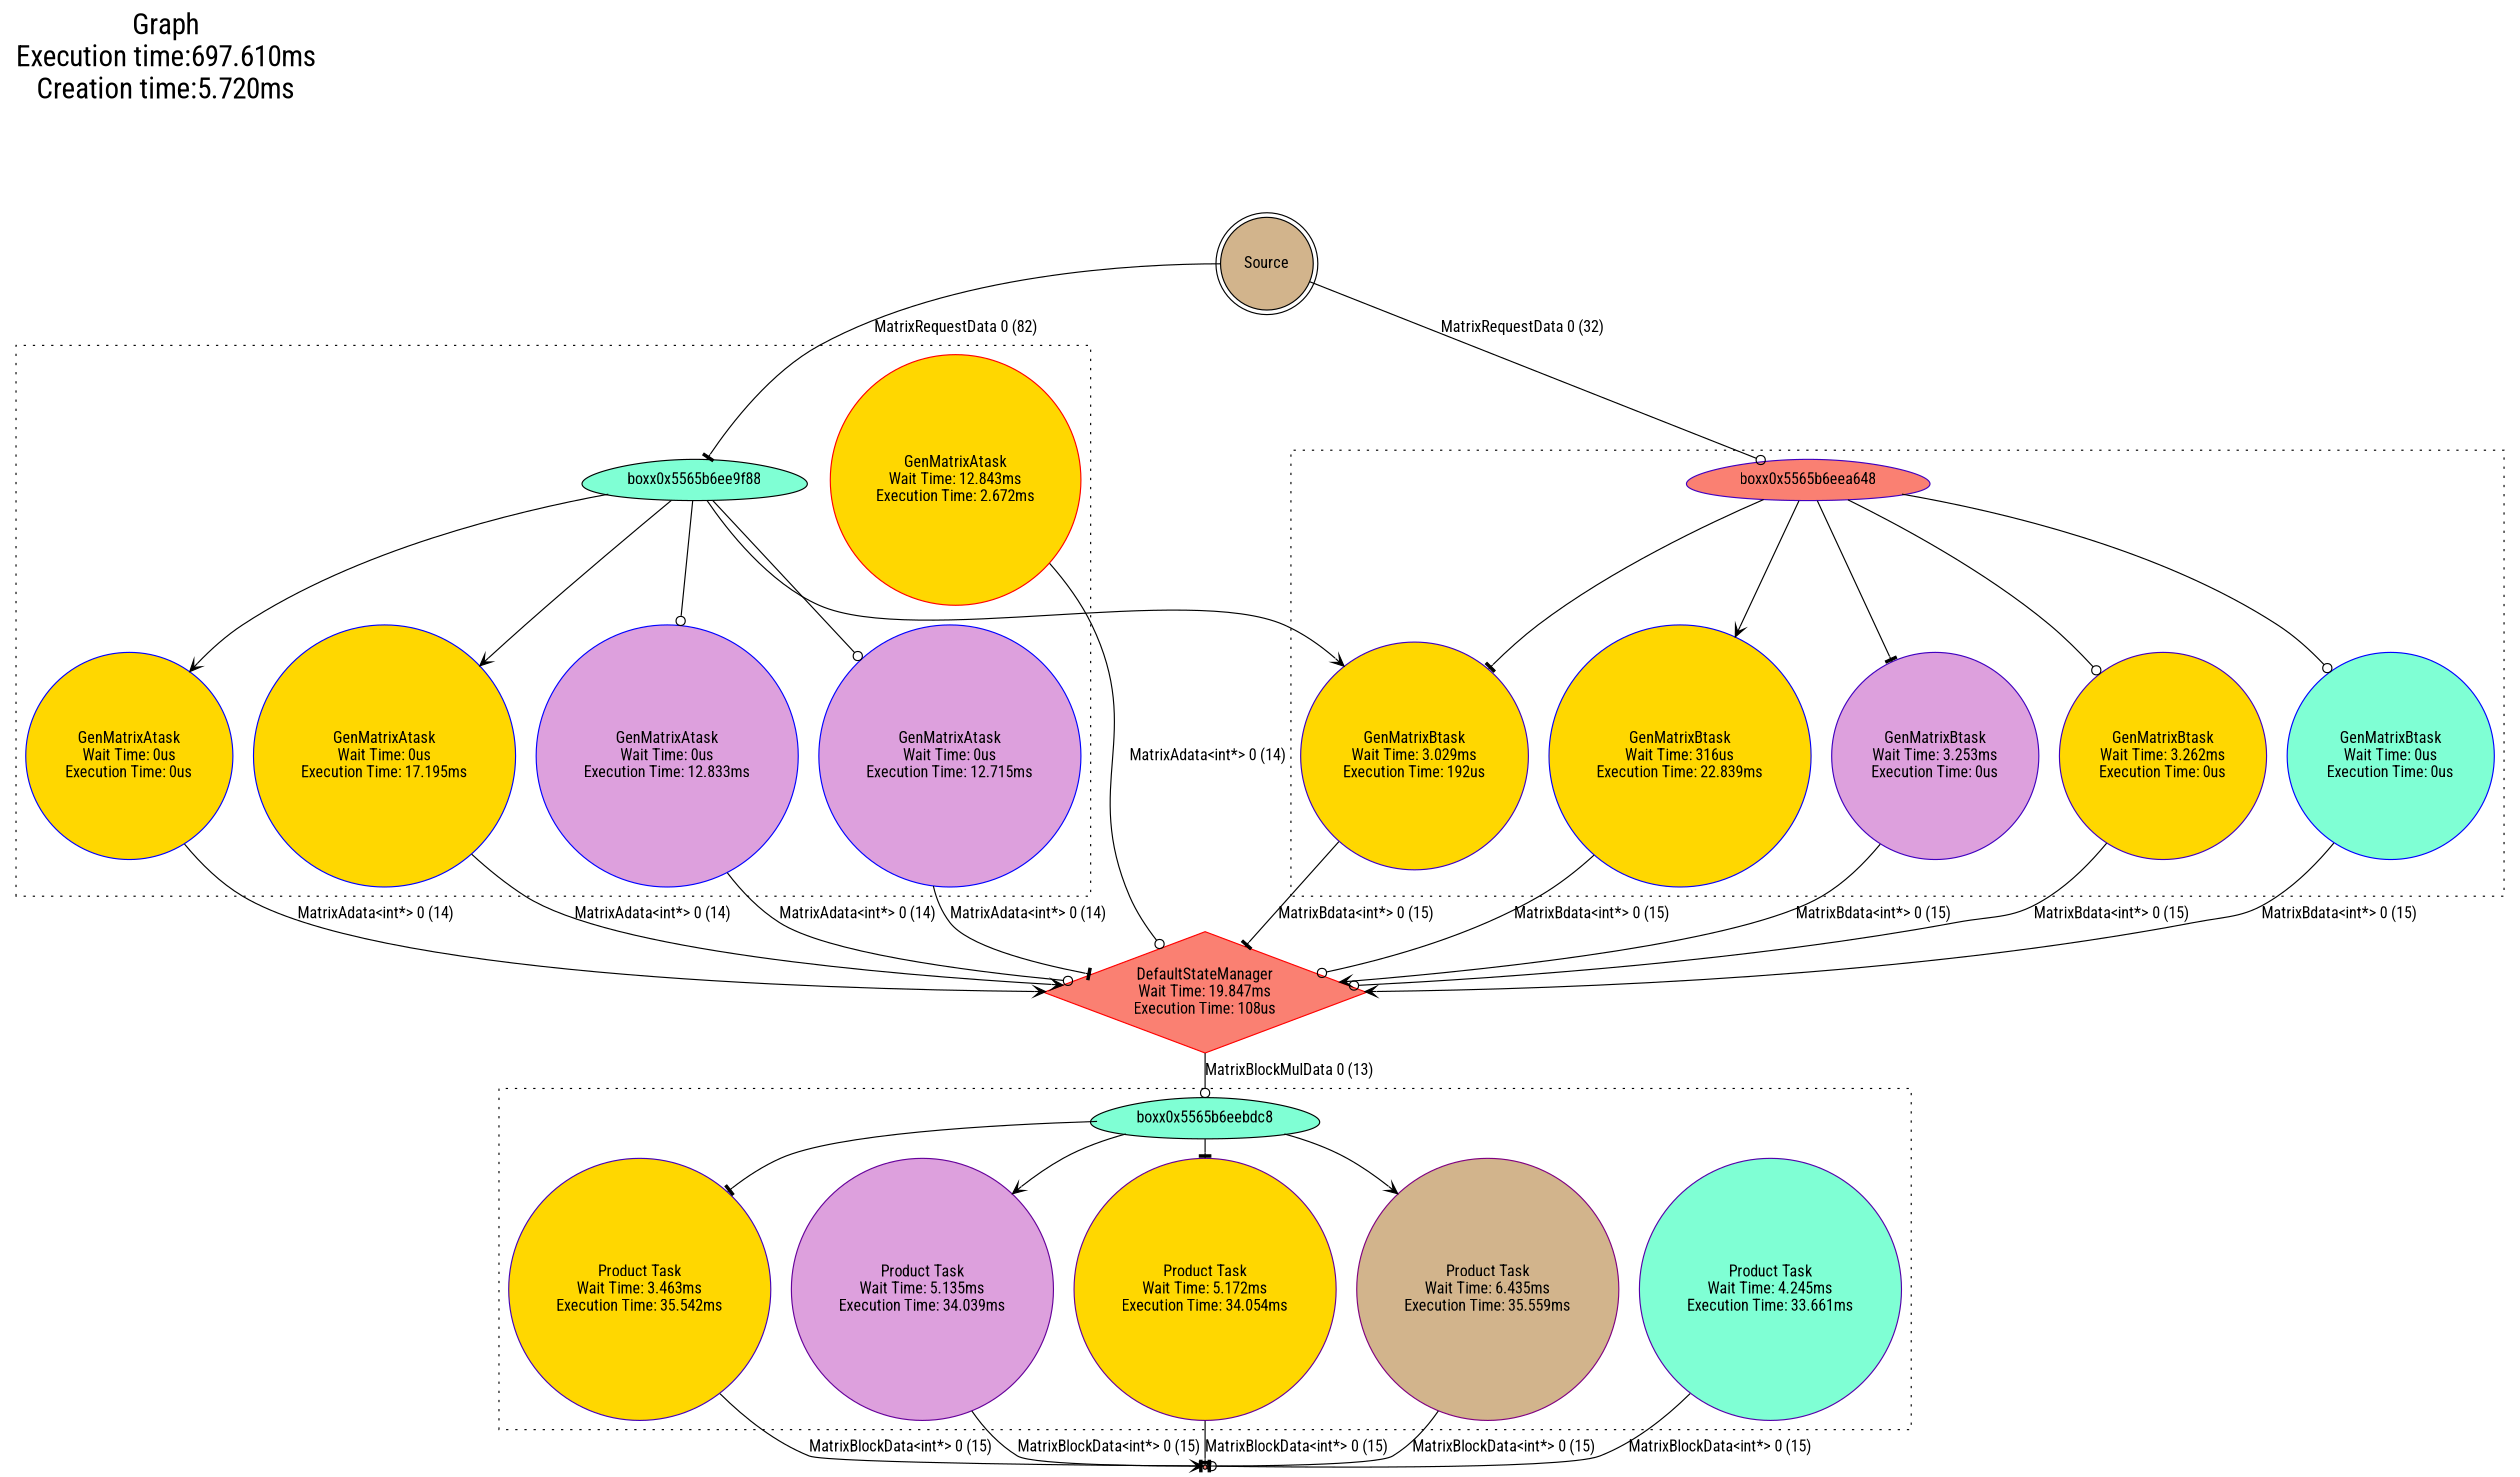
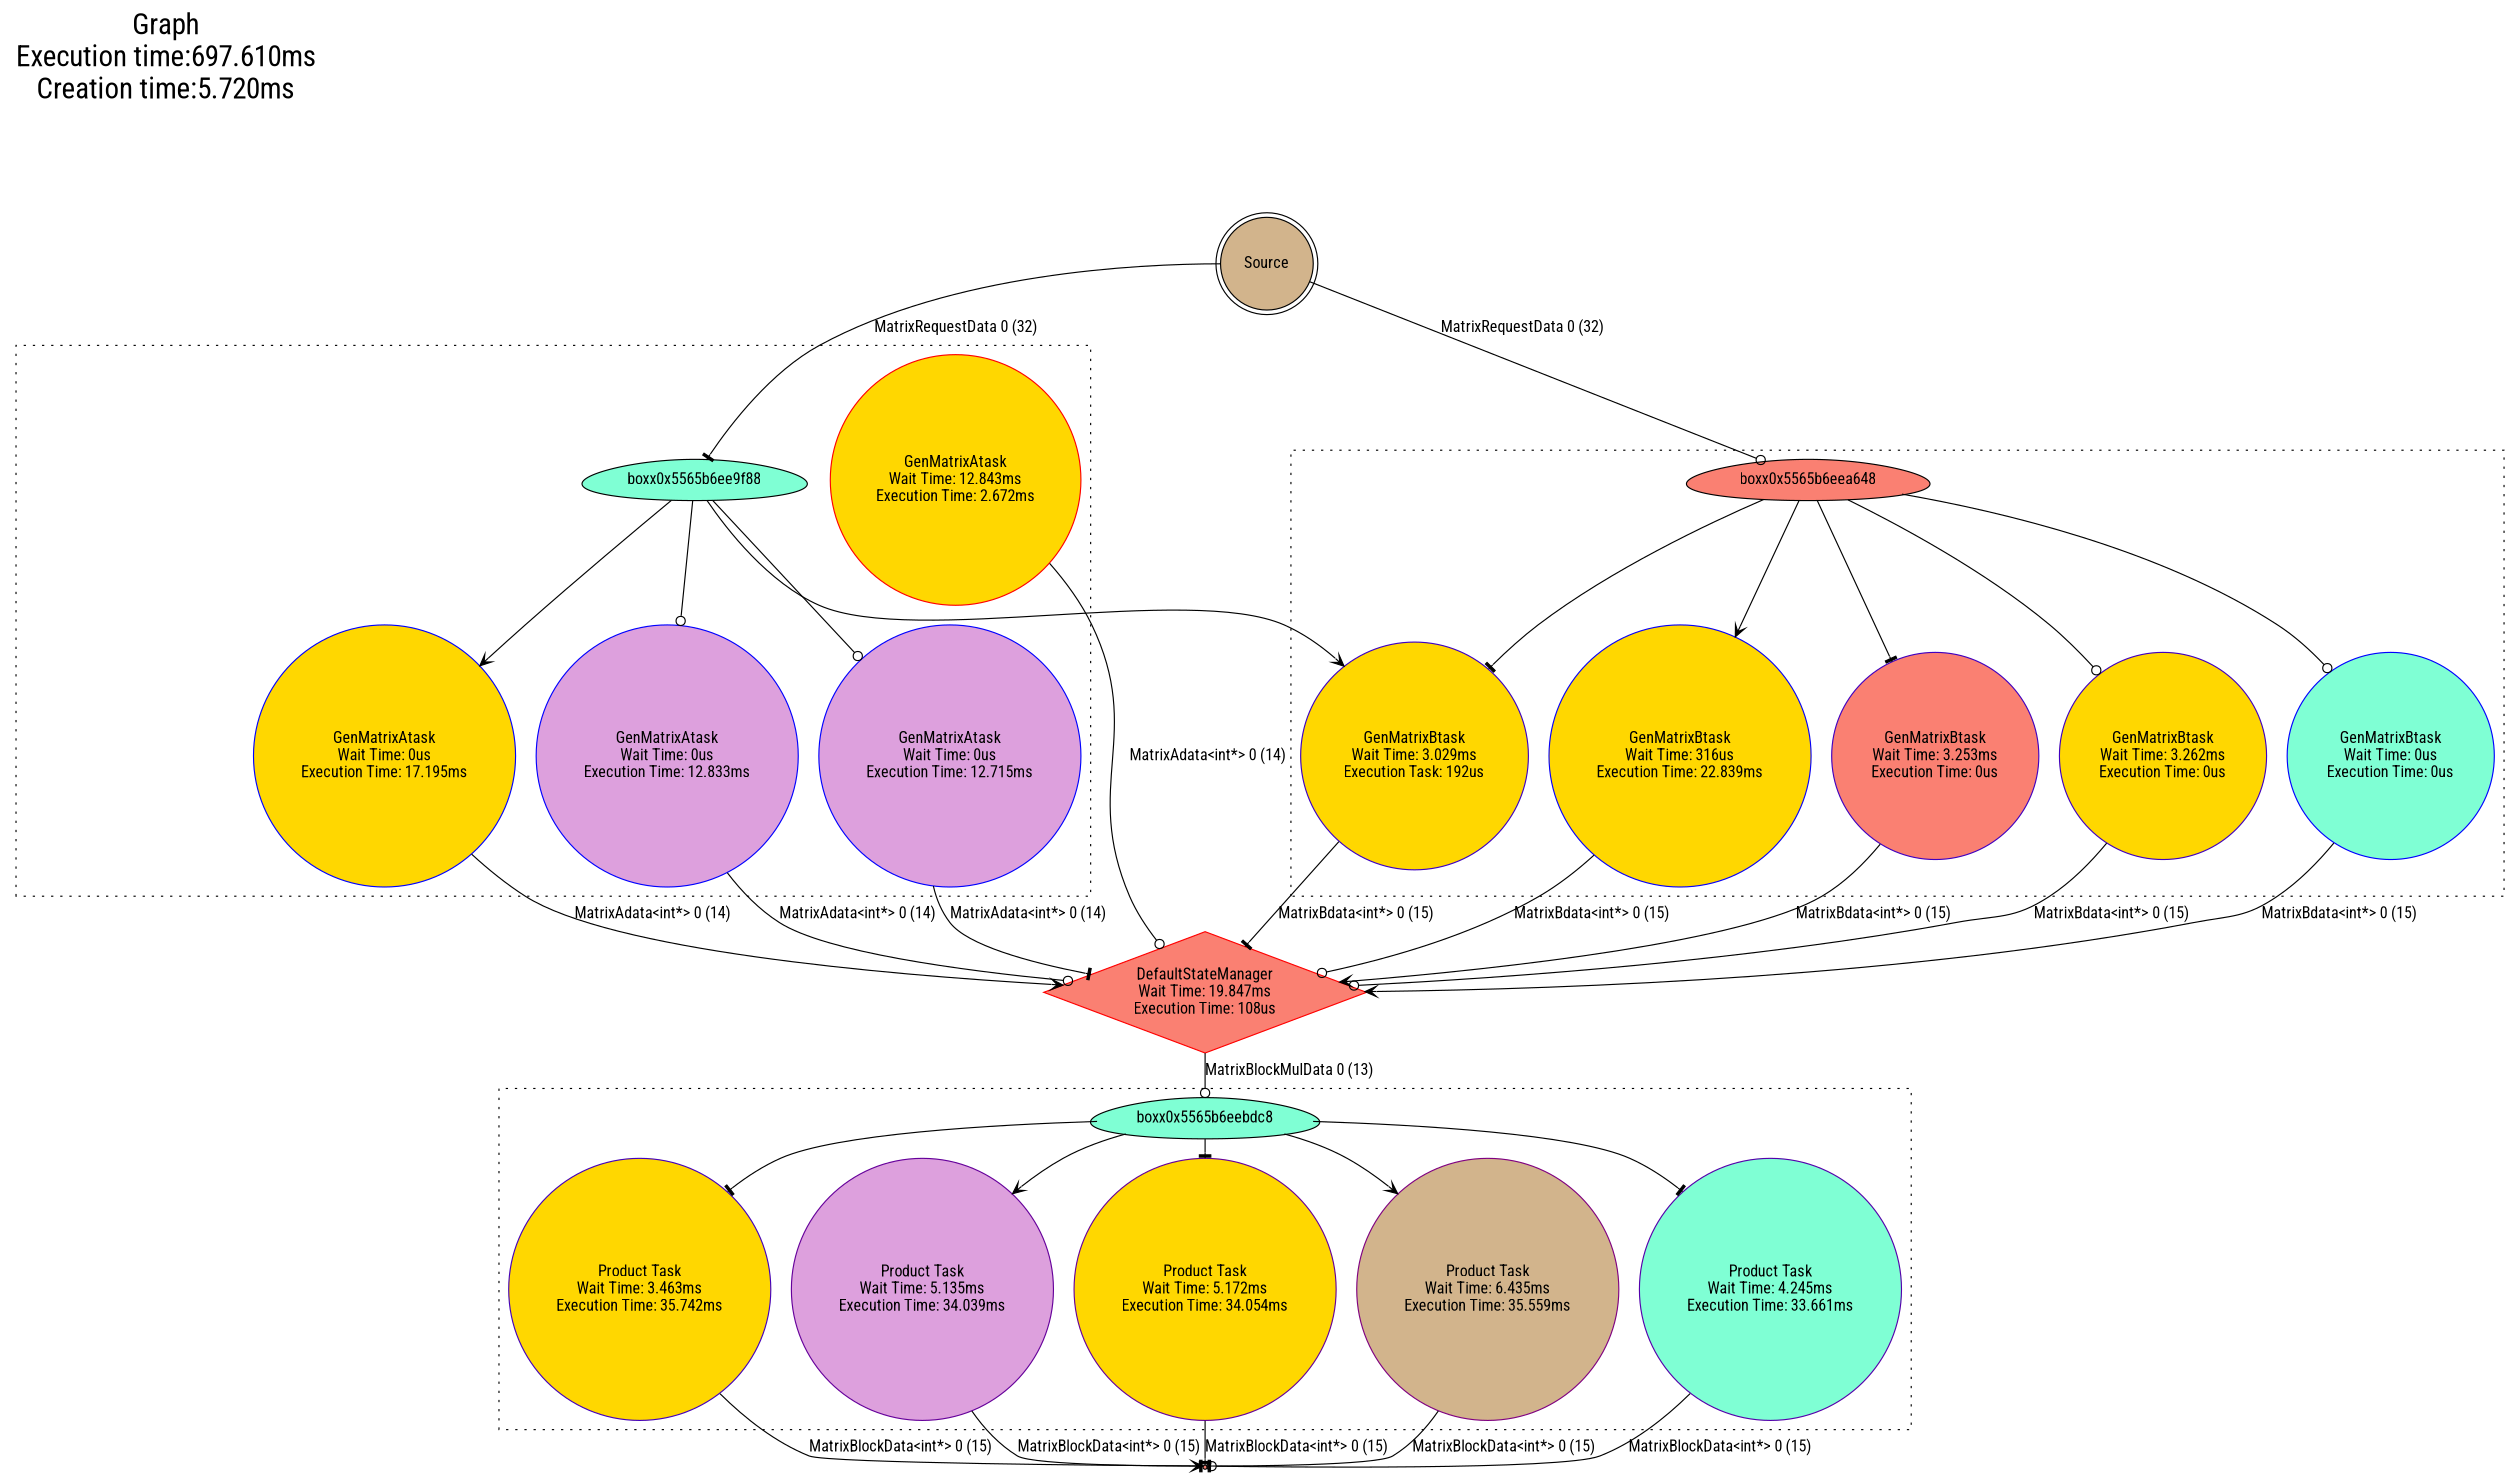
(956, 328) -> (956, 328)
(1808, 480) -> (1808, 480)
(129, 756) -> none
(1415, 756) -> (1415, 756)
(1935, 756) -> (1935, 756)
none -> (1501, 1133)
(640, 1289) -> (640, 1289)
